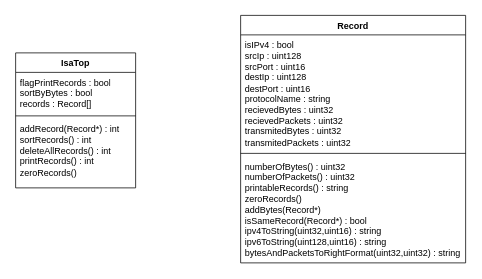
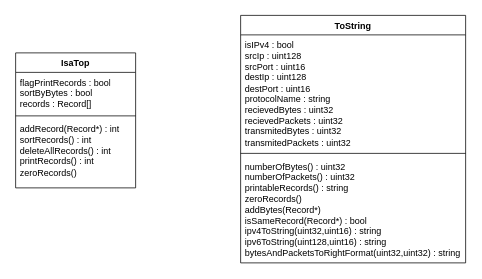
(353, 26) -> (353, 26)
